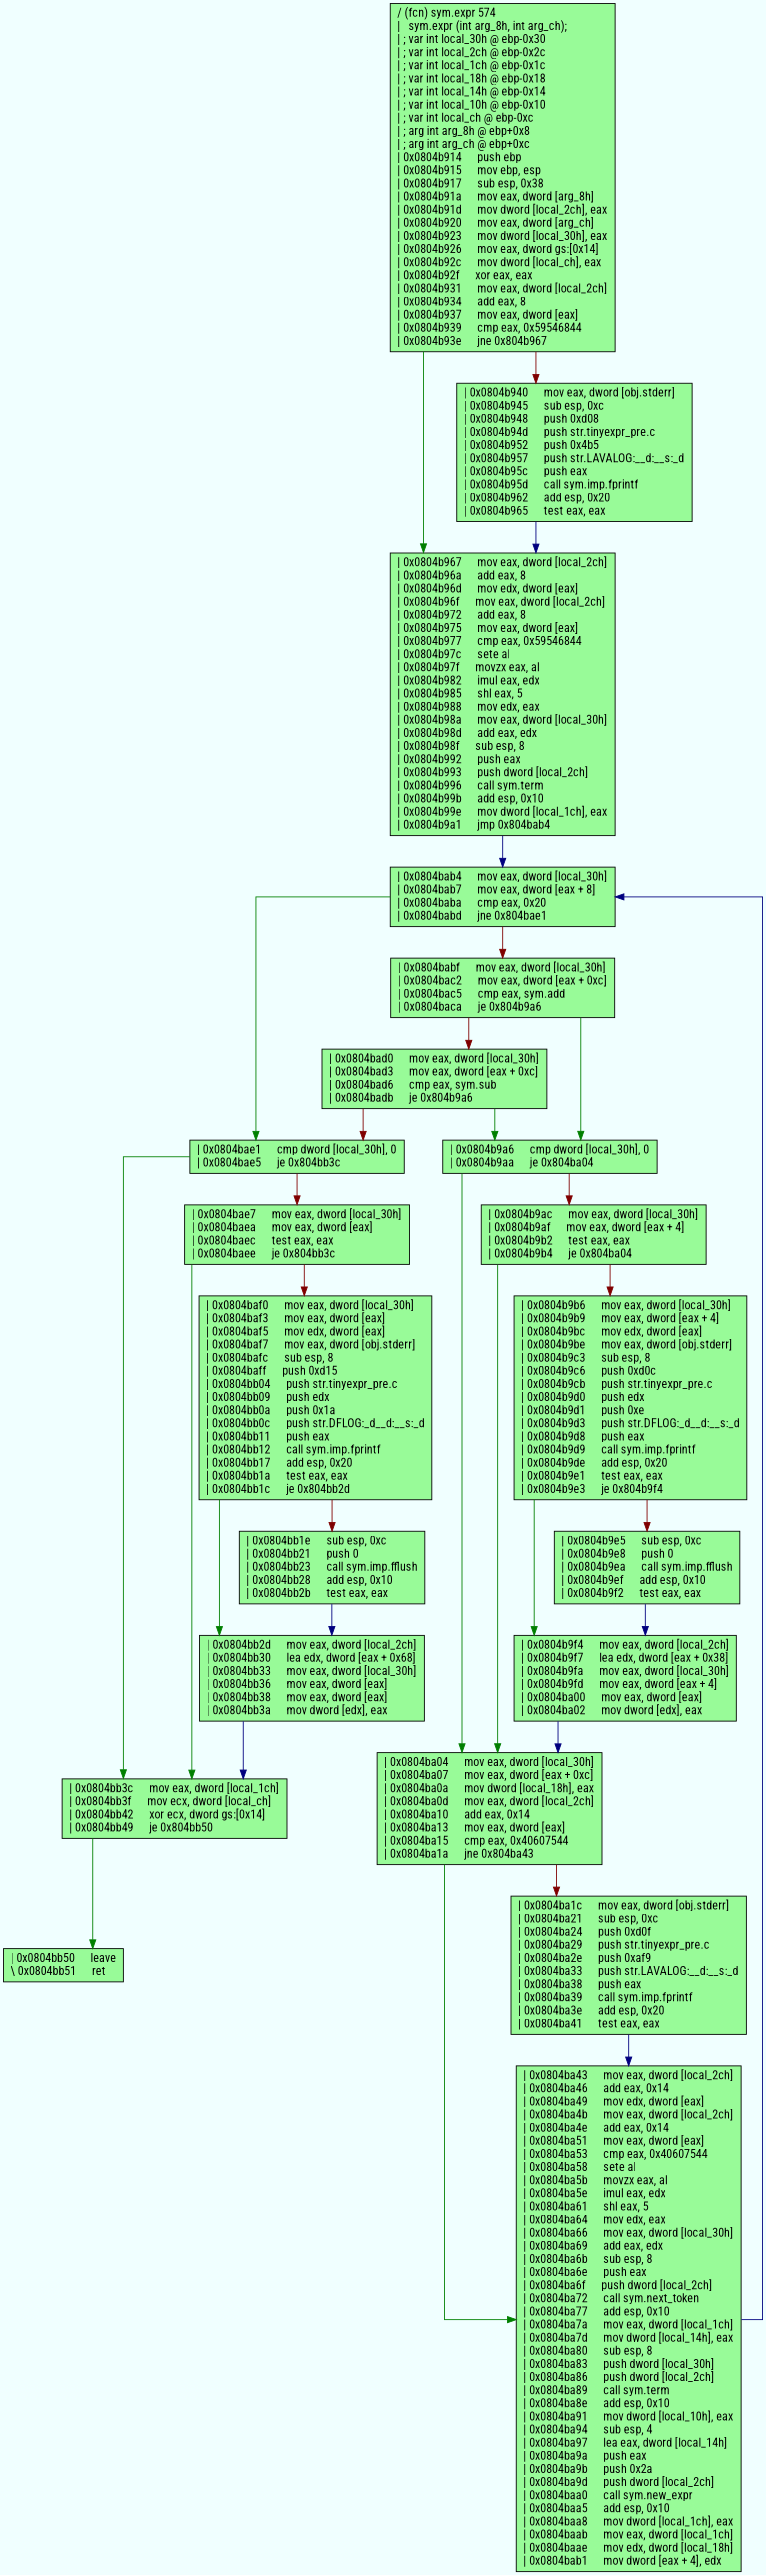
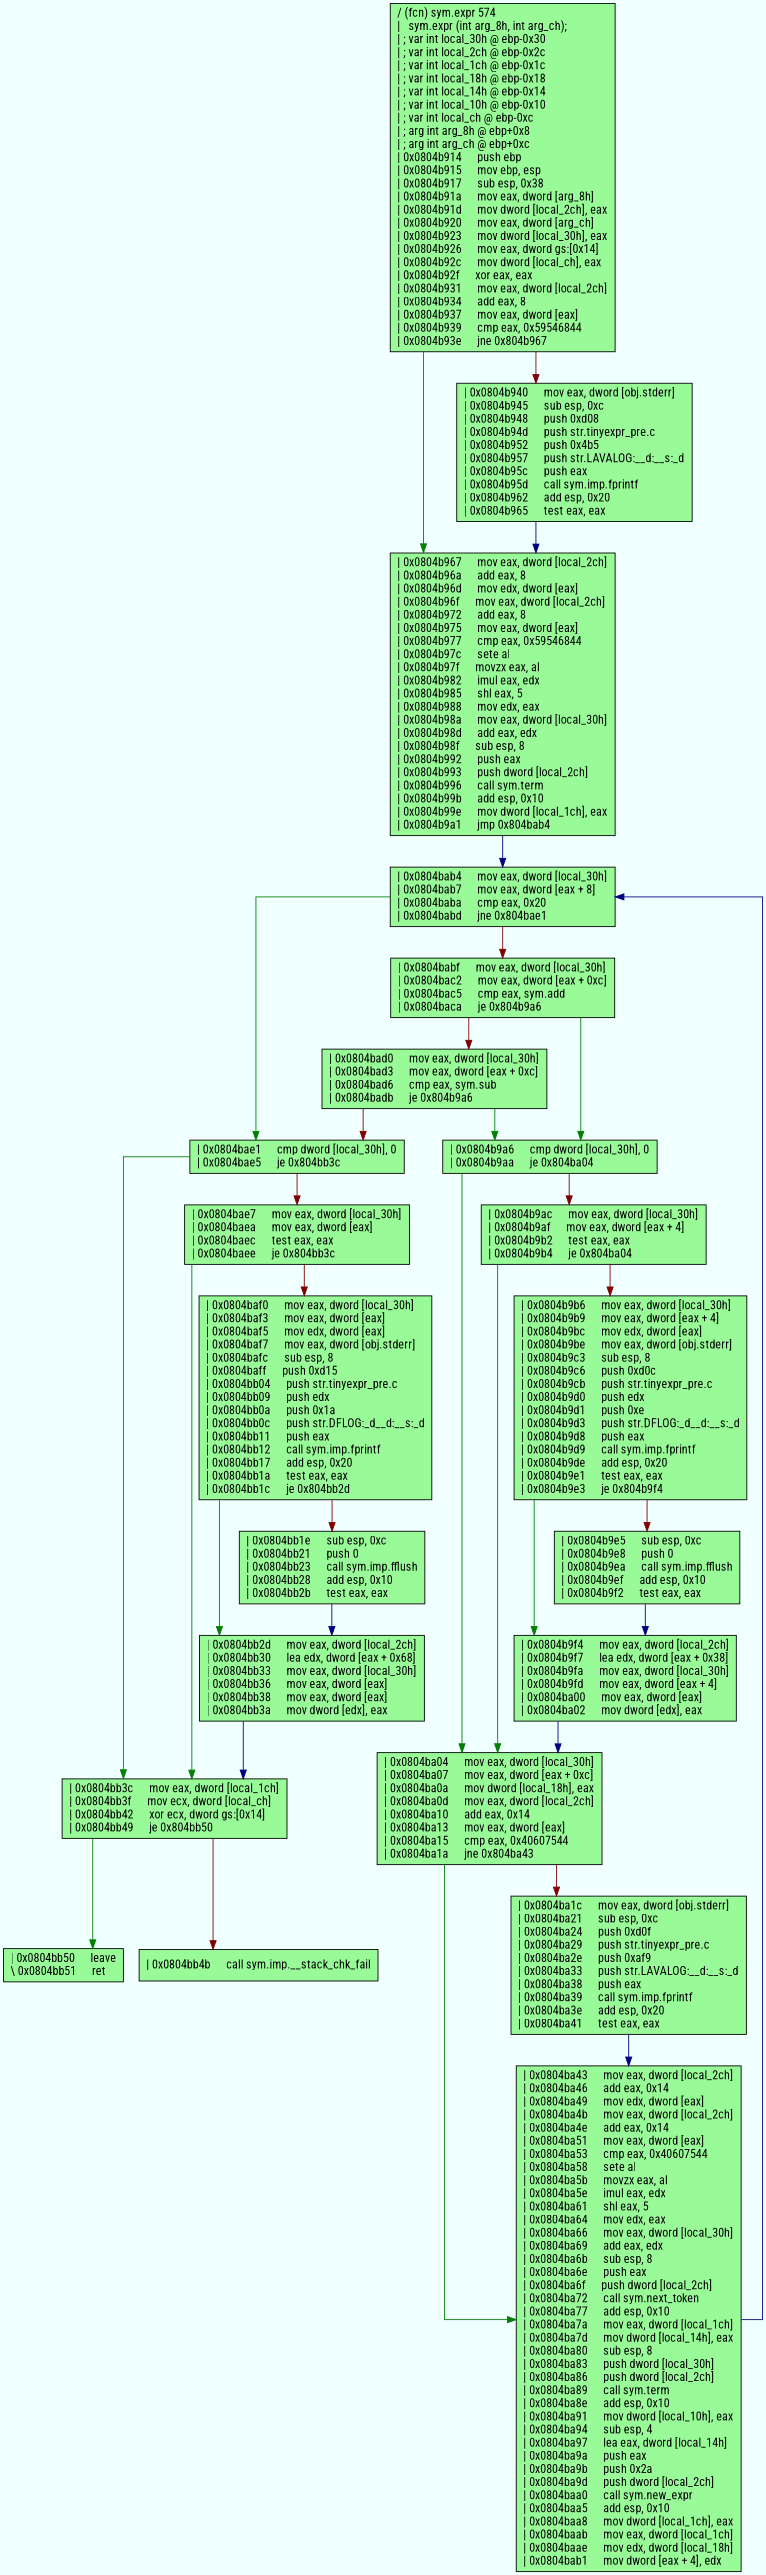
none -> (259, 1965)
